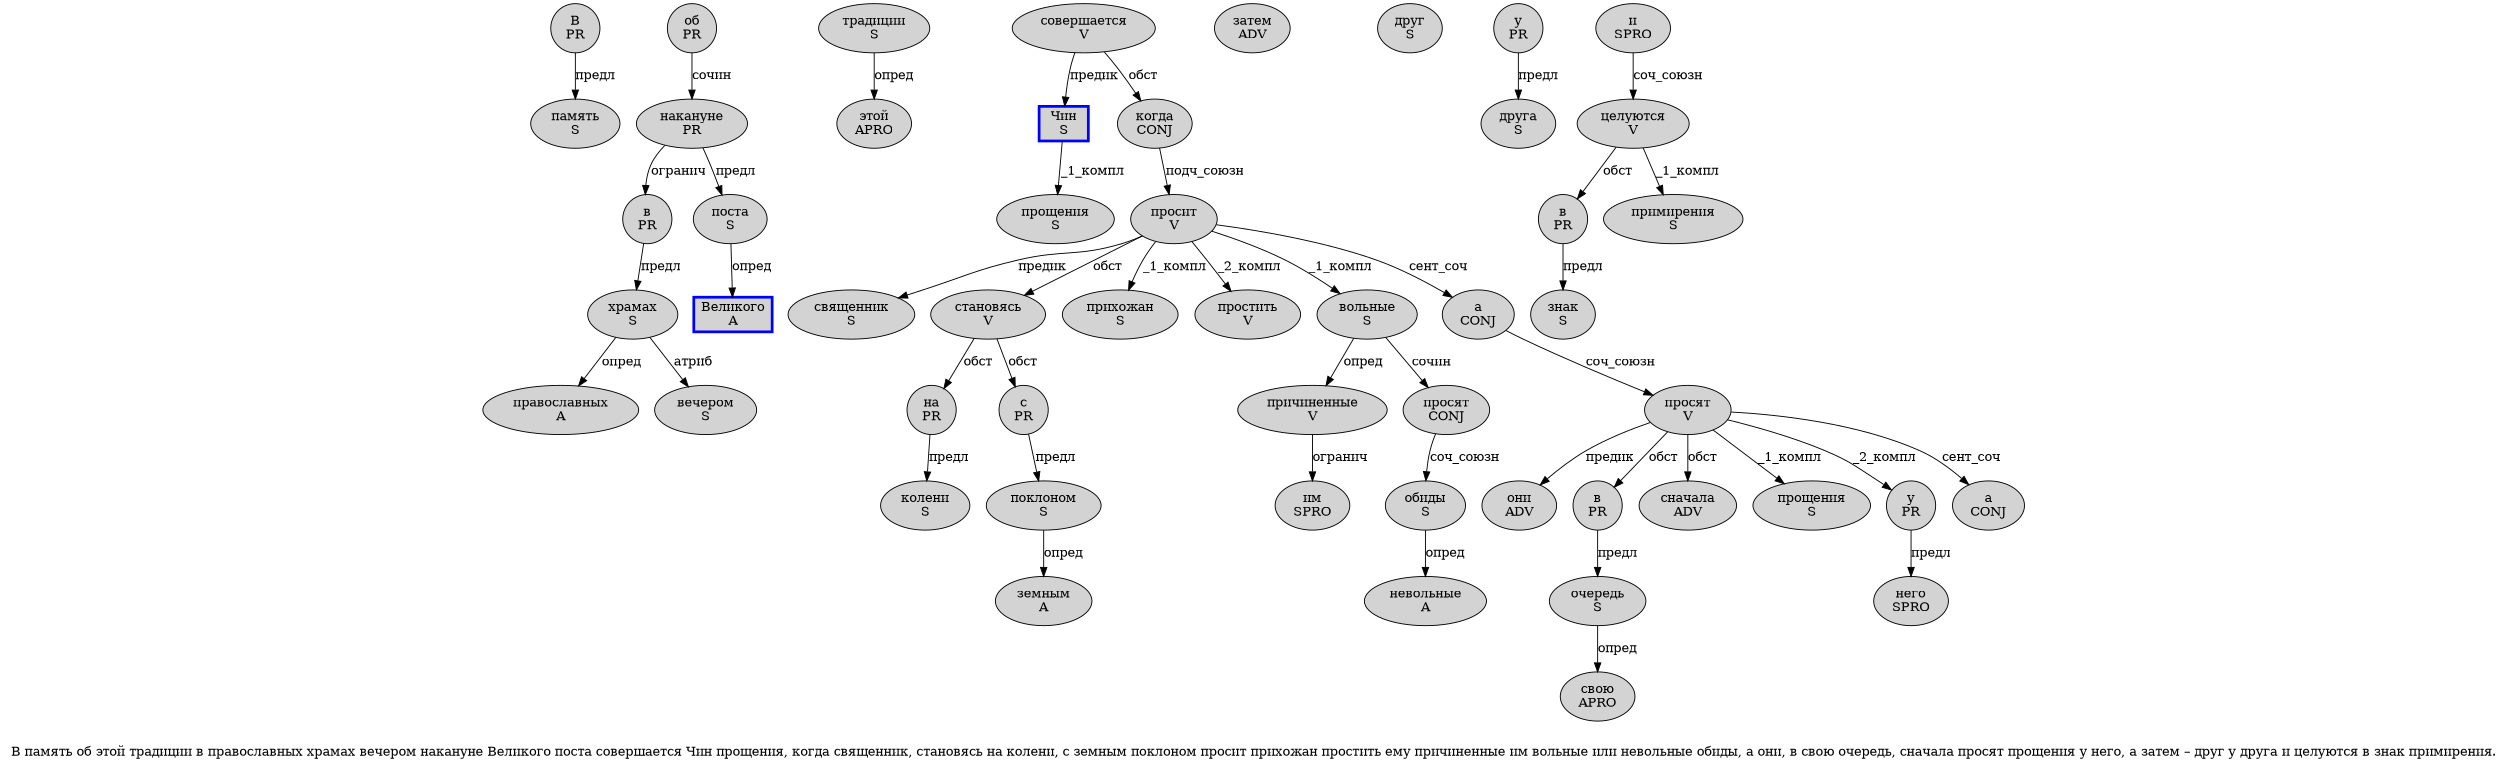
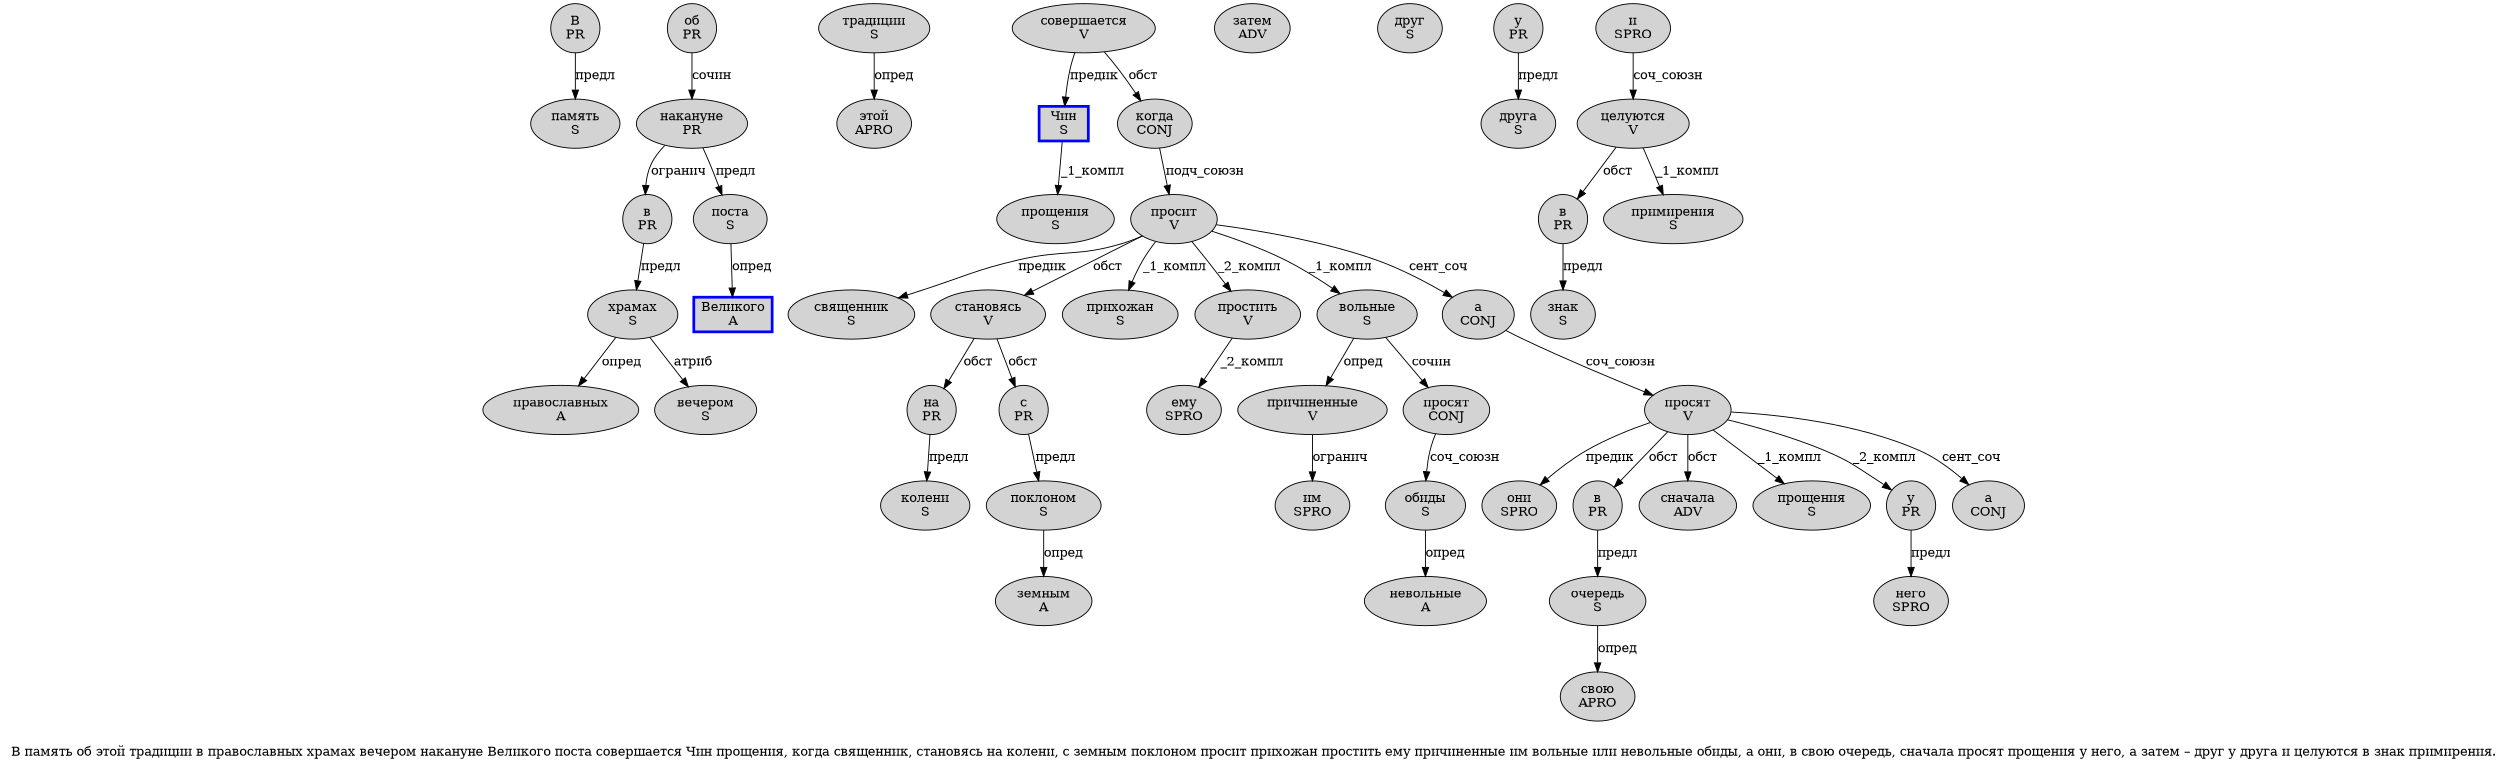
none -> (1184, 410)
(1519, 506) -> (1519, 506)
